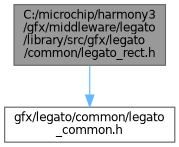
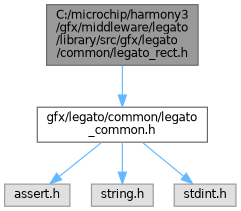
none -> (37, 195)
none -> (122, 195)
none -> (205, 195)
